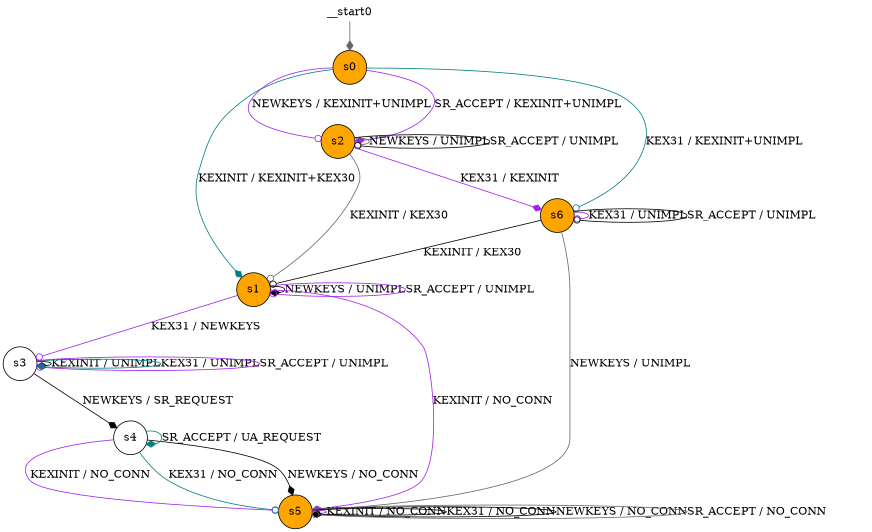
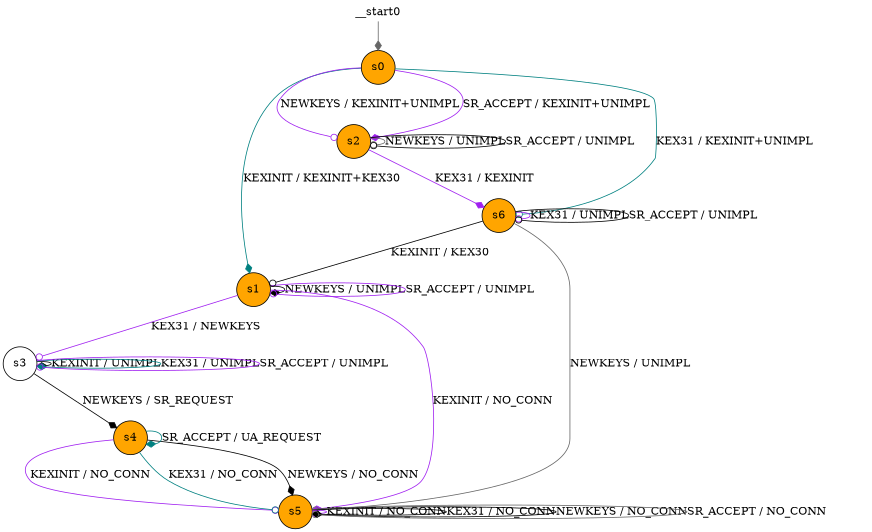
(333, 224) -> none
(131, 438) -> (131, 438)
(553, 462) -> (563, 453)
